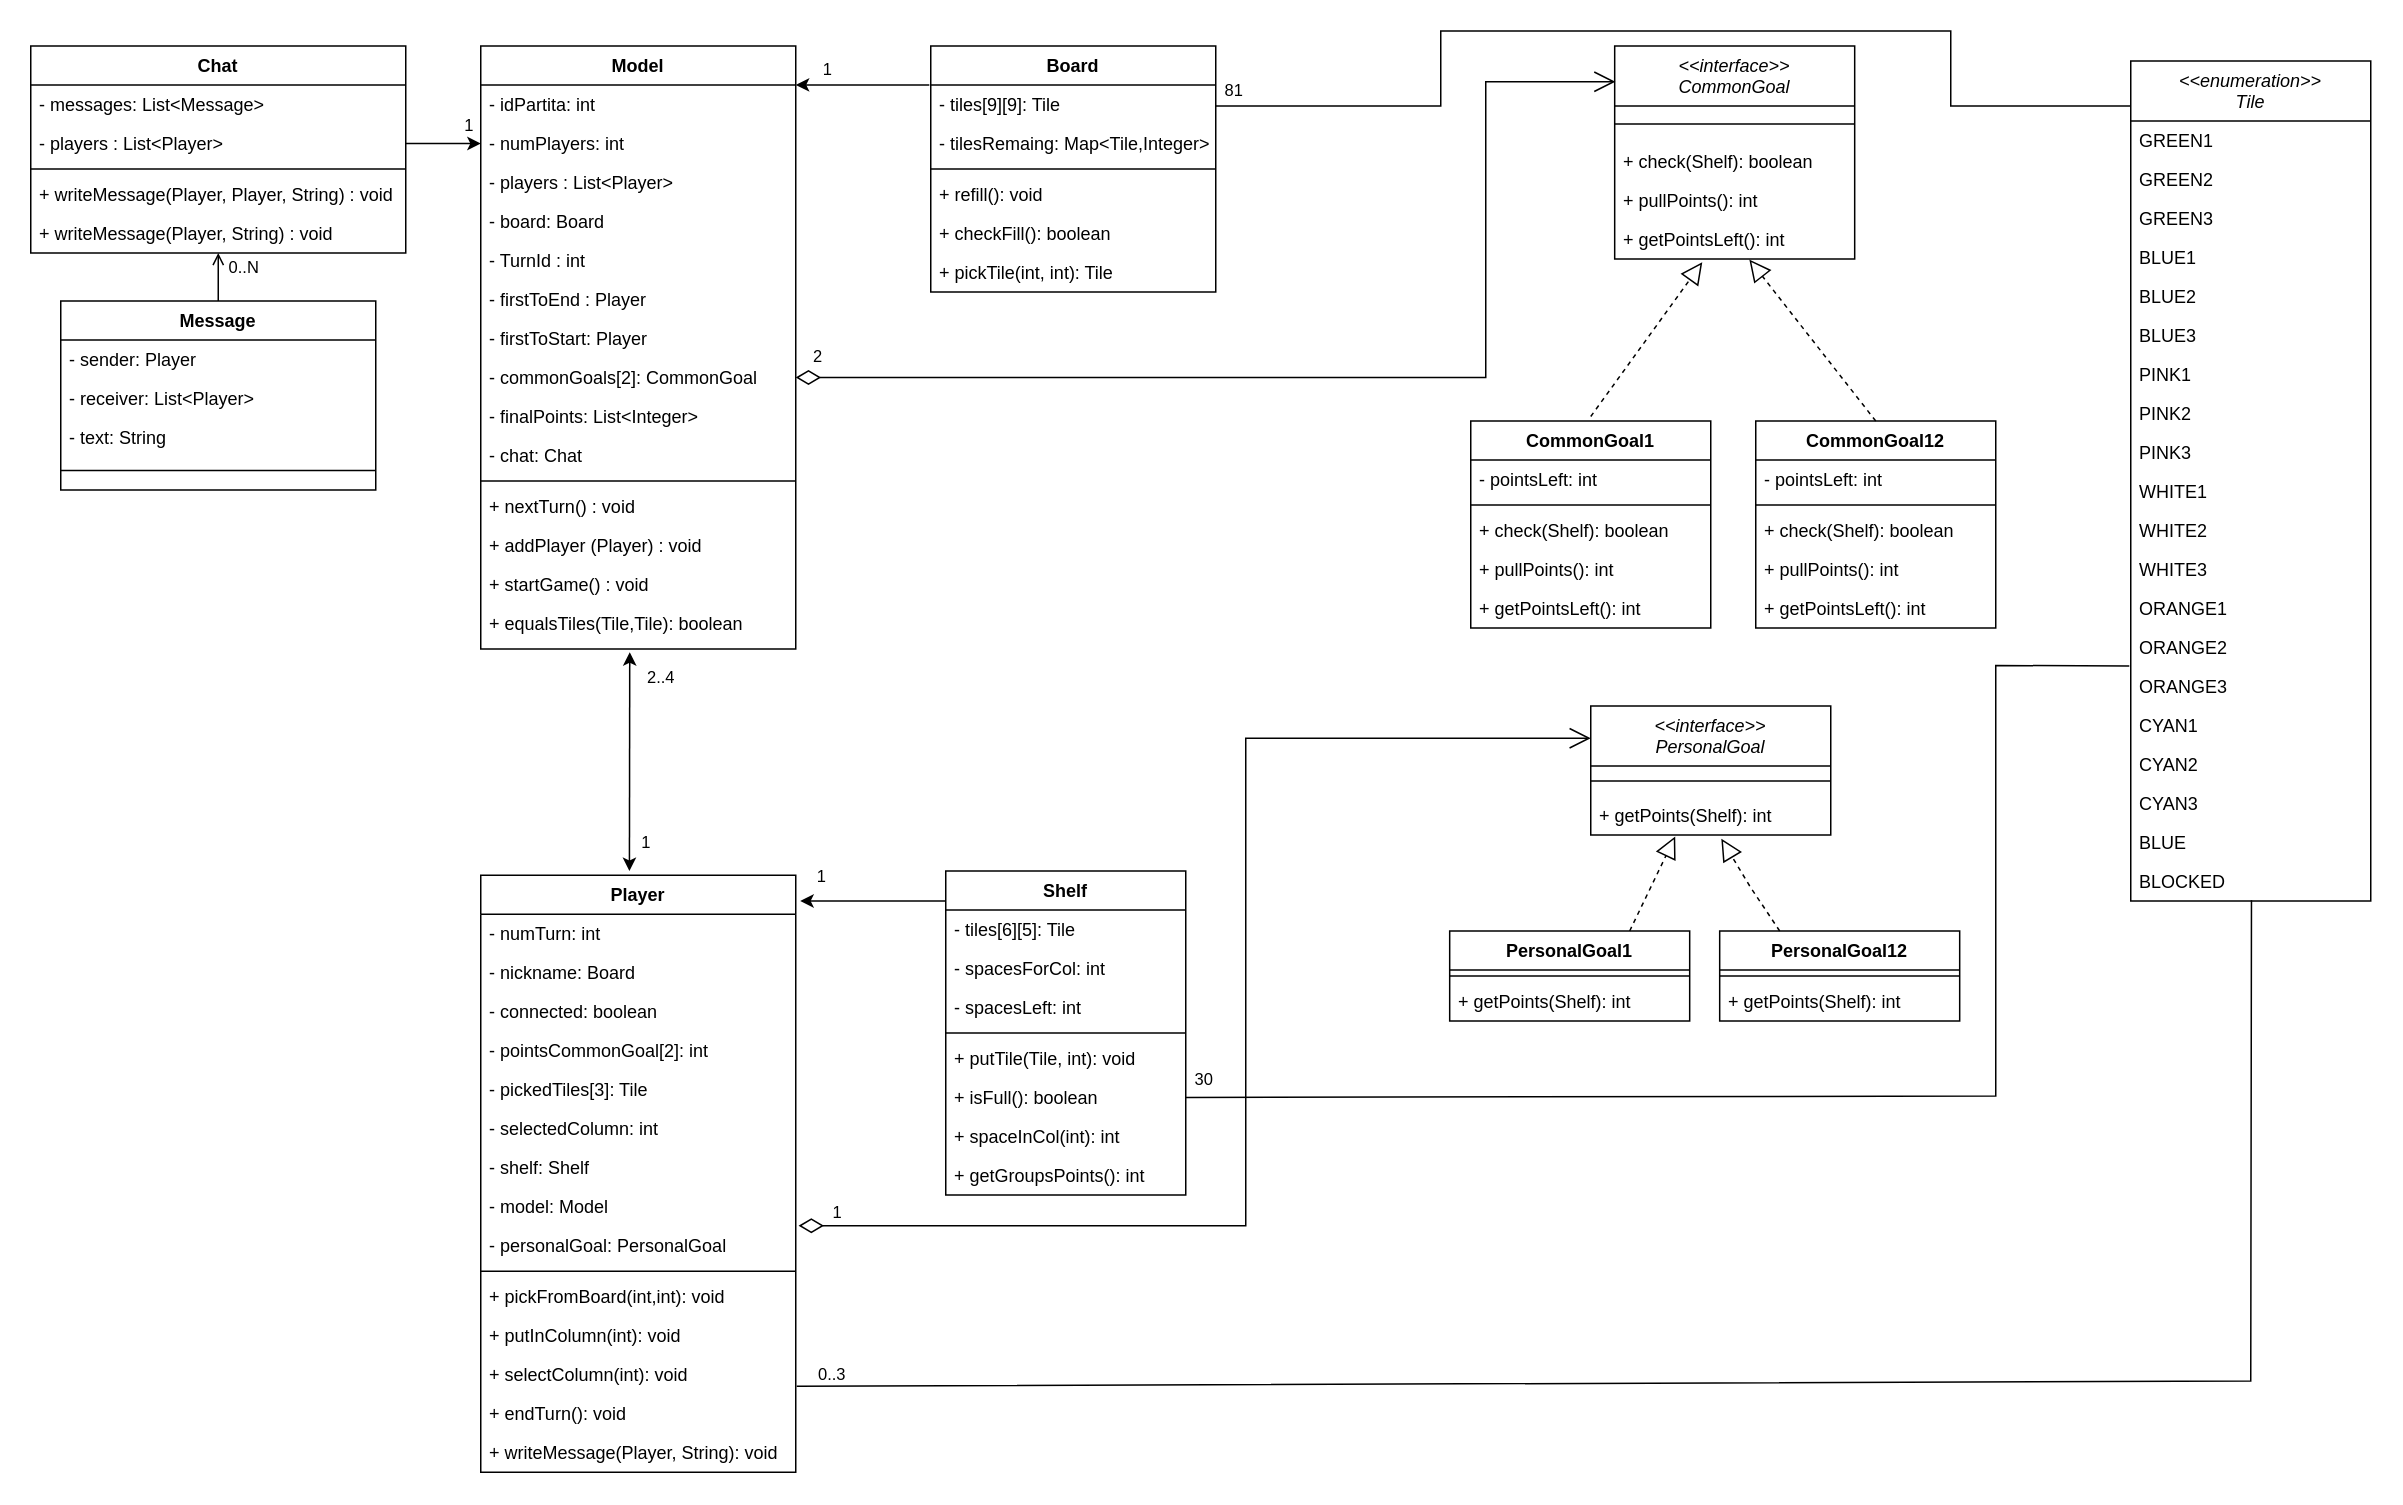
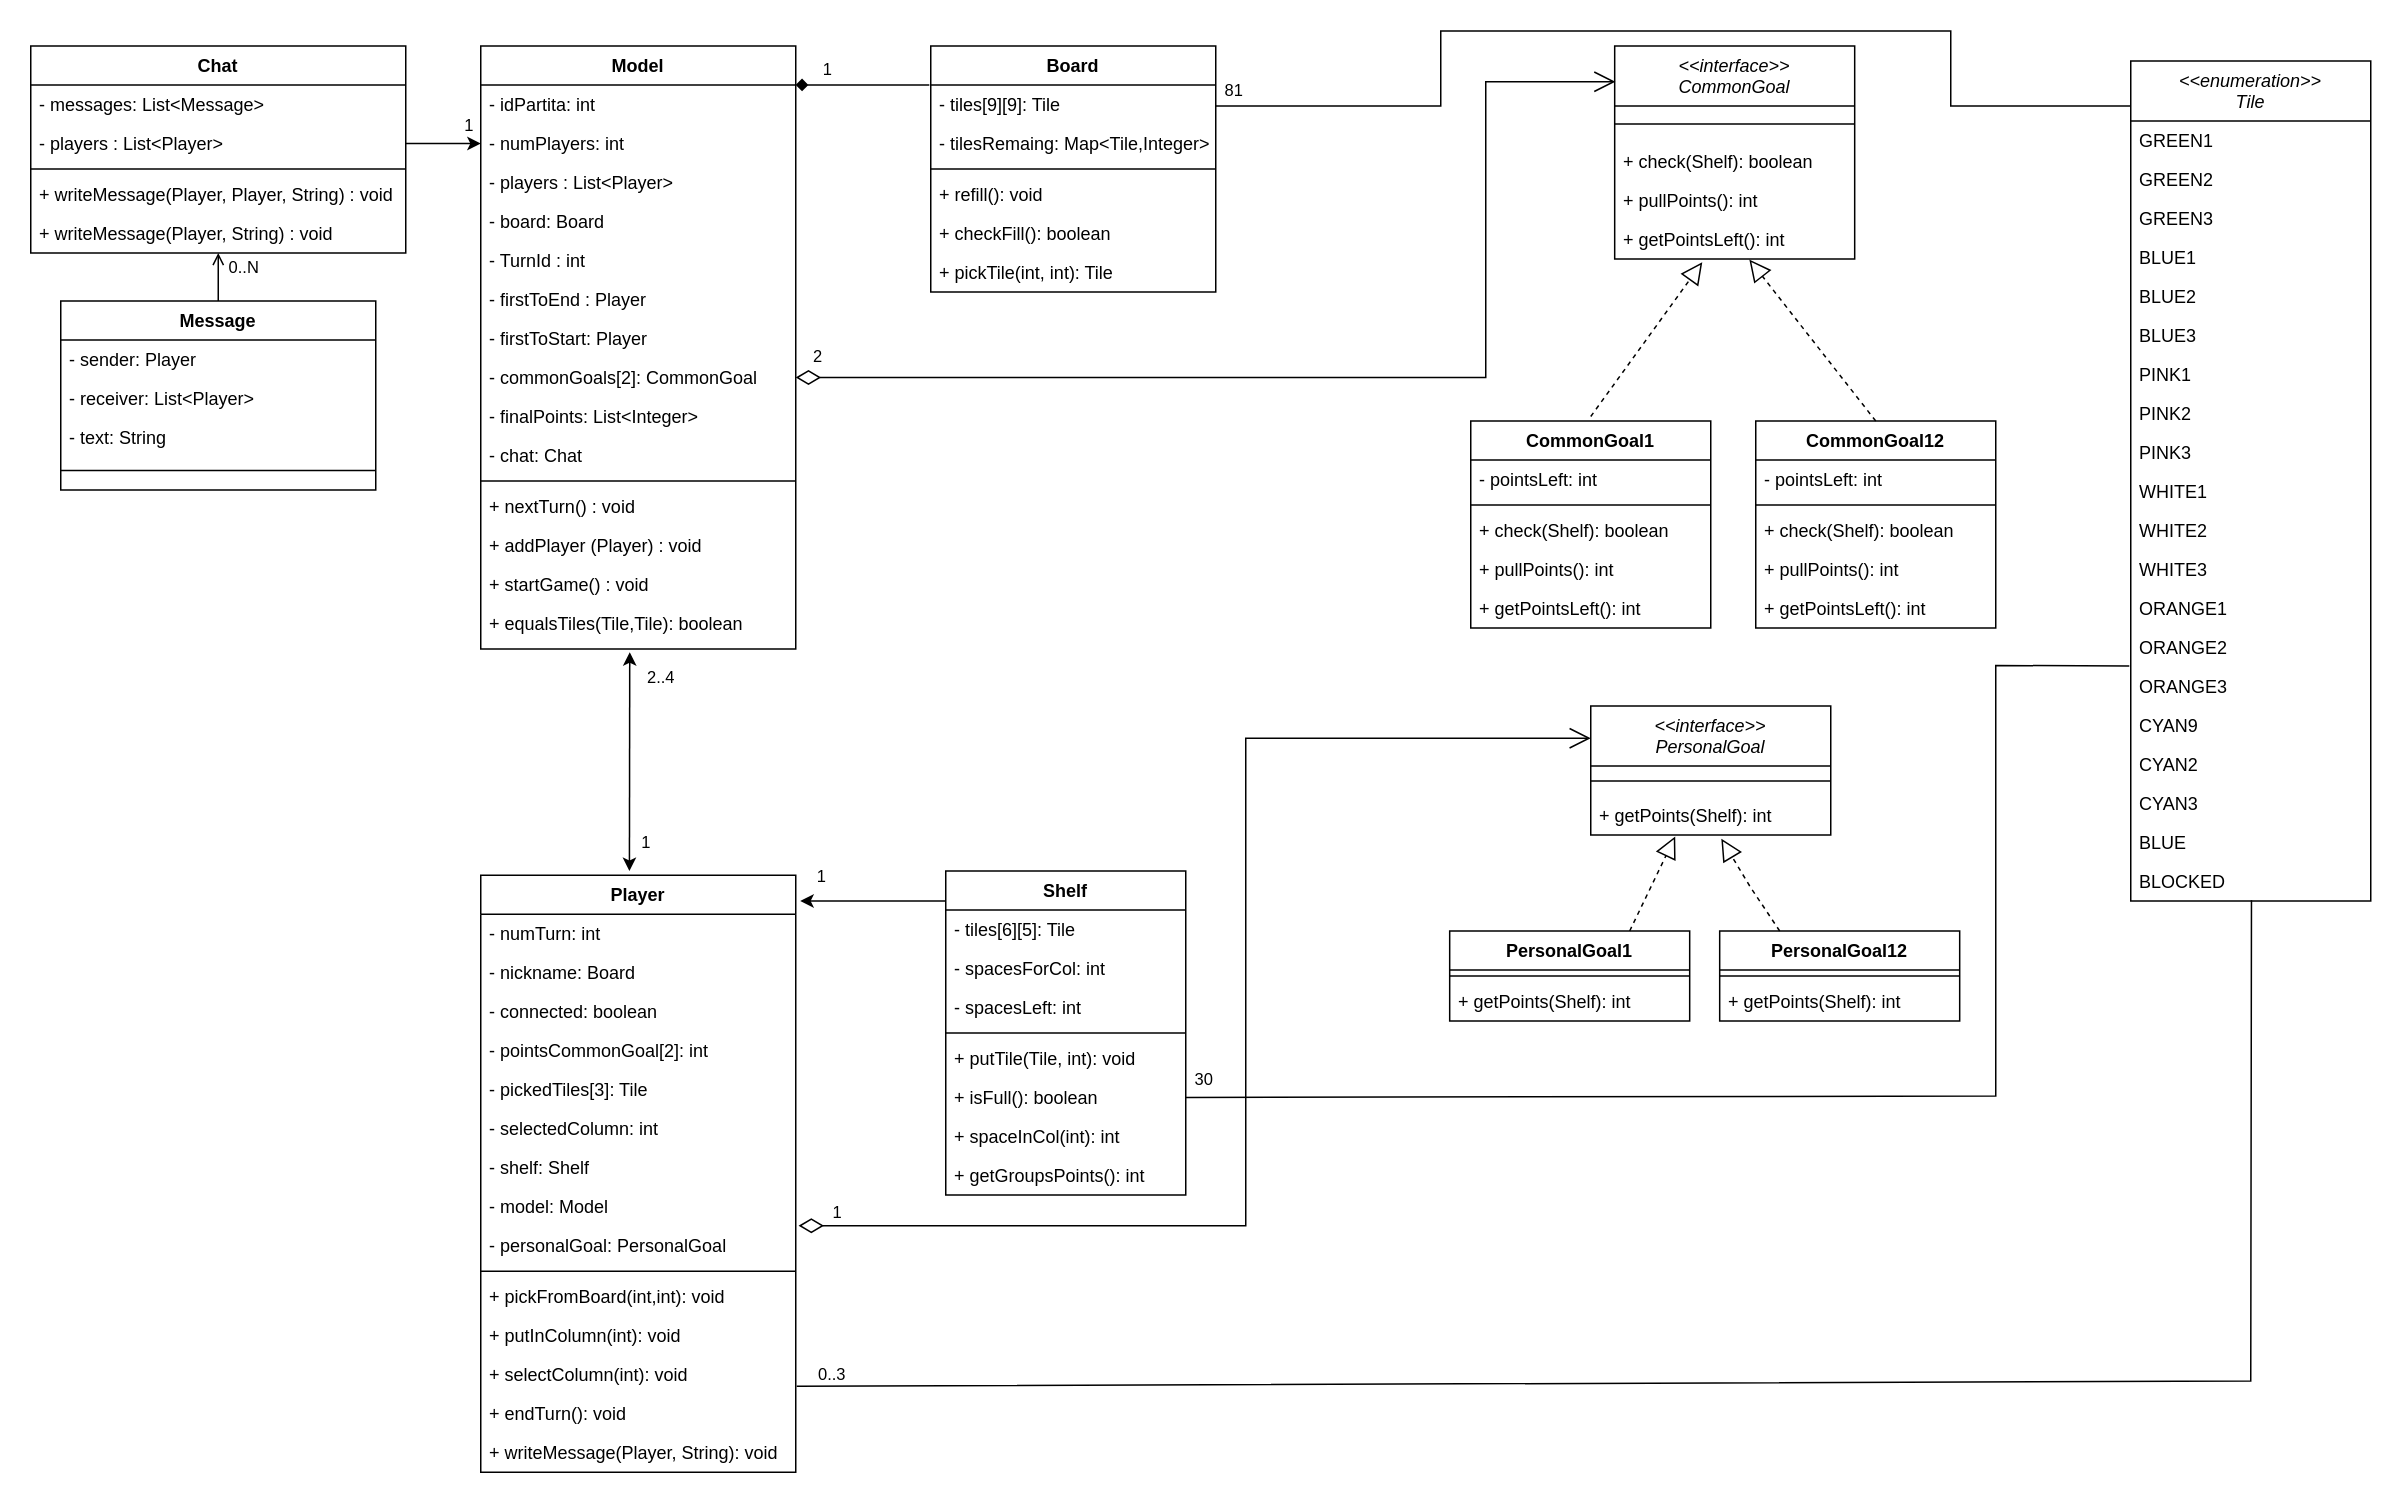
(807, 85) -> (808, 85)
(2164, 726) -> (2164, 726)
